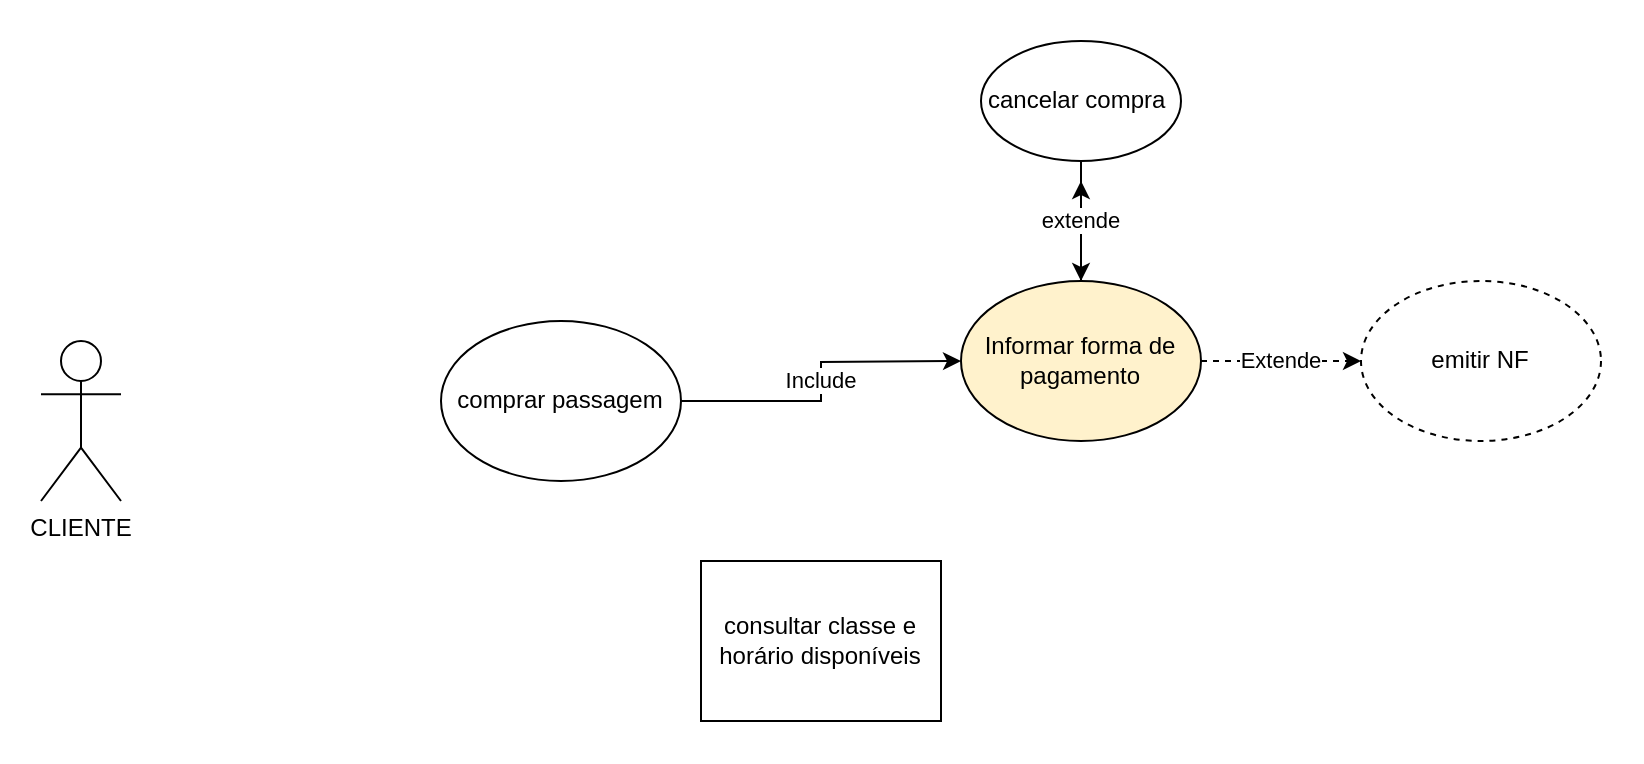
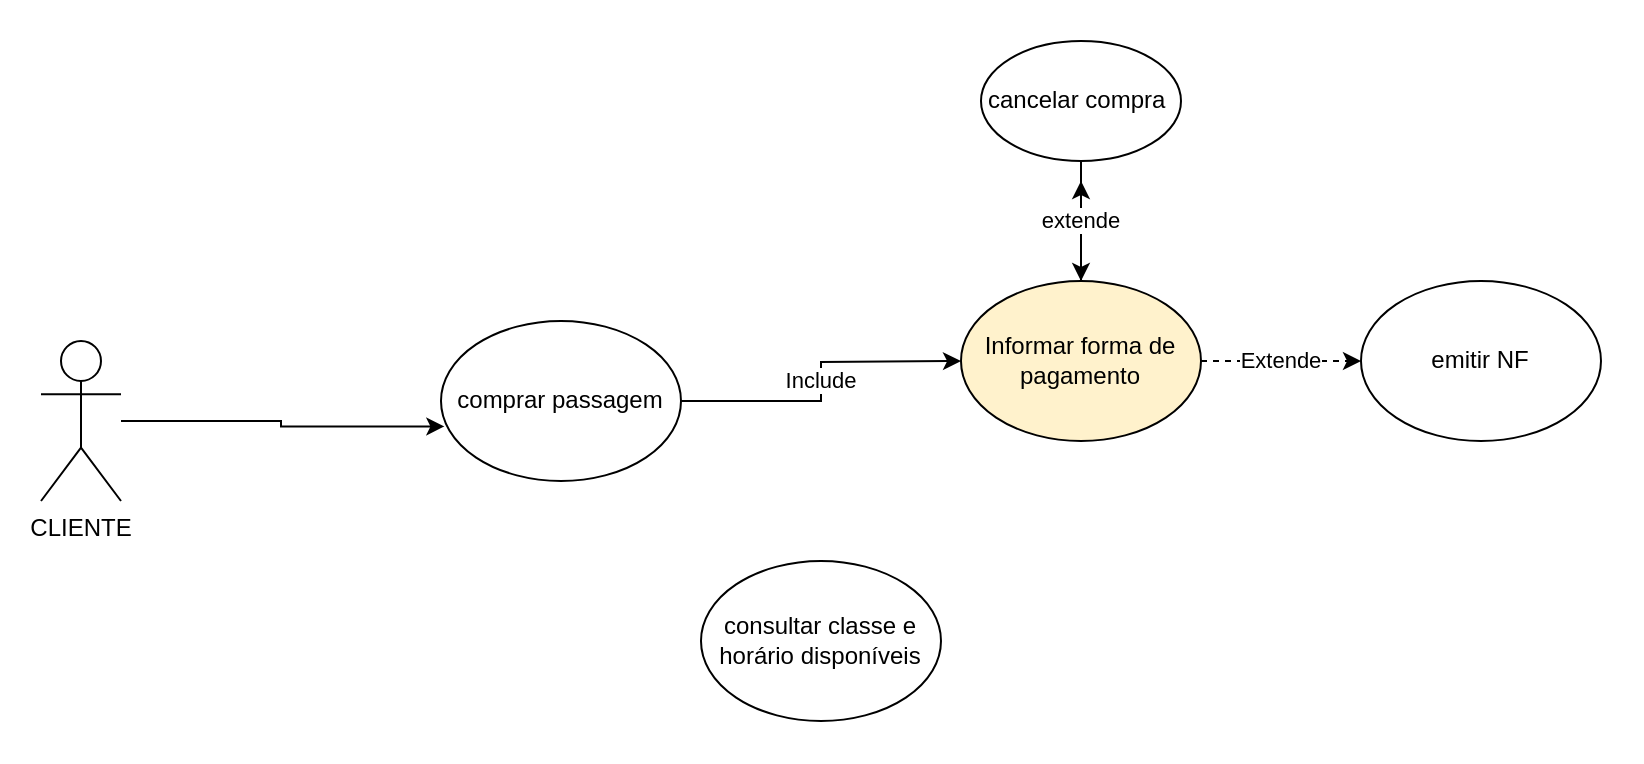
(1481, 361) -> (1481, 361)
none -> (278, 421)
(821, 641) -> (821, 641)
